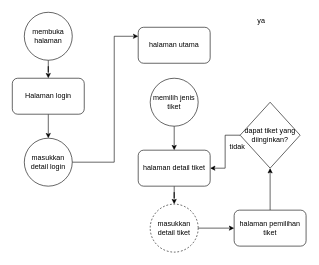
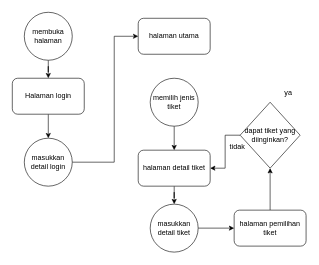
(261, 21) -> (288, 93)
(174, 45) -> (174, 36)
(174, 228) -> (174, 228)
